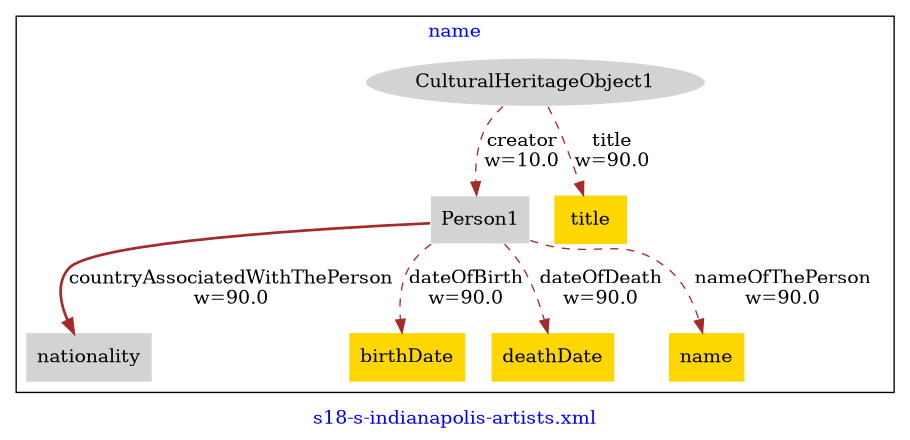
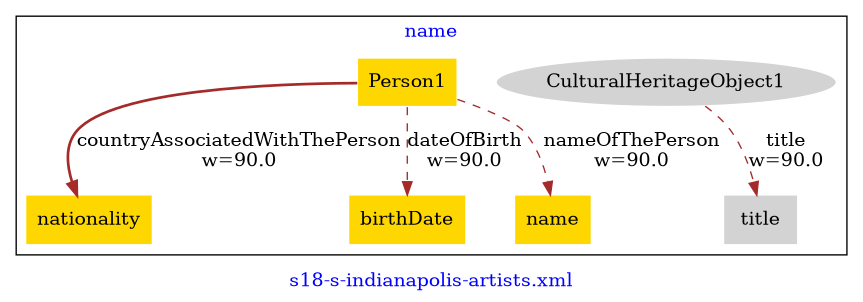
(480, 141) -> none
(480, 220) -> (407, 82)
(591, 220) -> (761, 220)
(89, 357) -> (89, 220)
(553, 357) -> none
